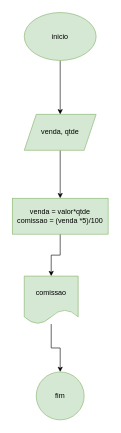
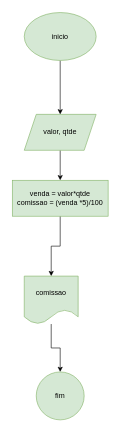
(60, 132) -> (60, 132)
(60, 216) -> (60, 198)
